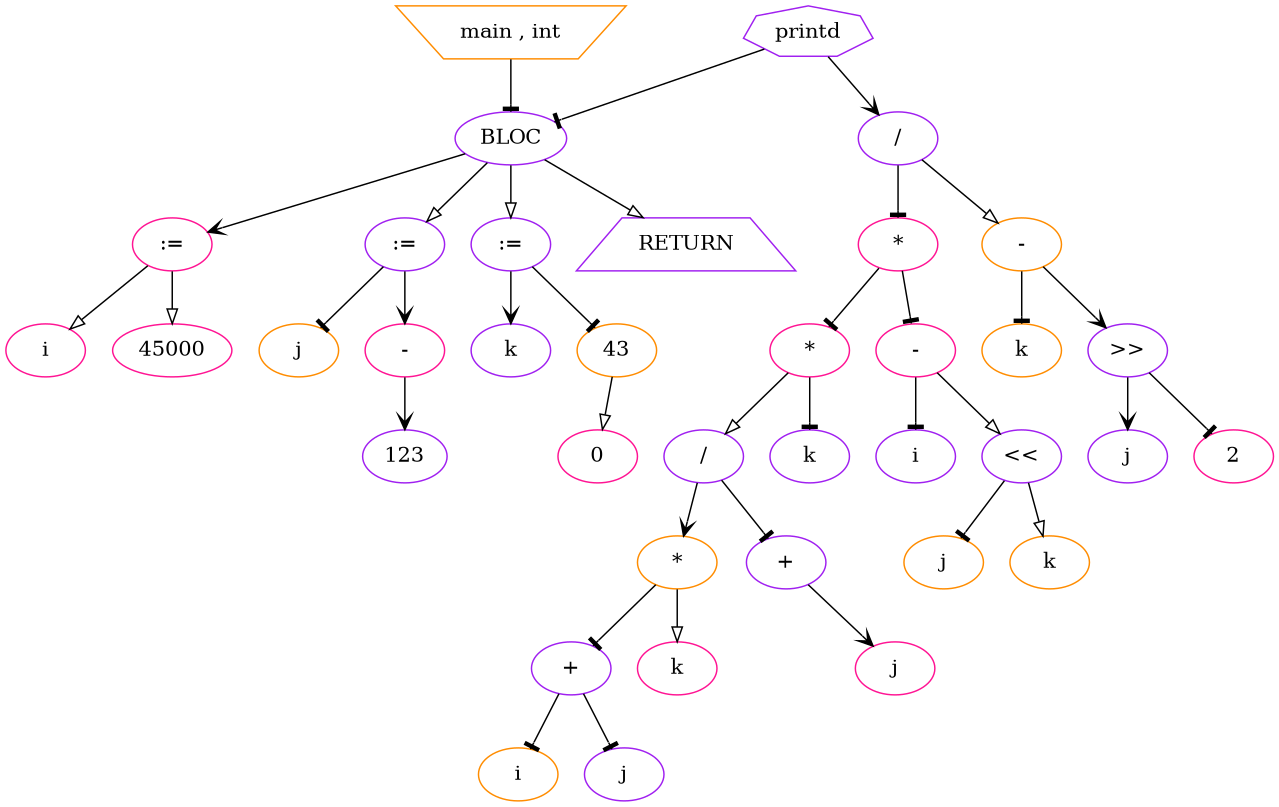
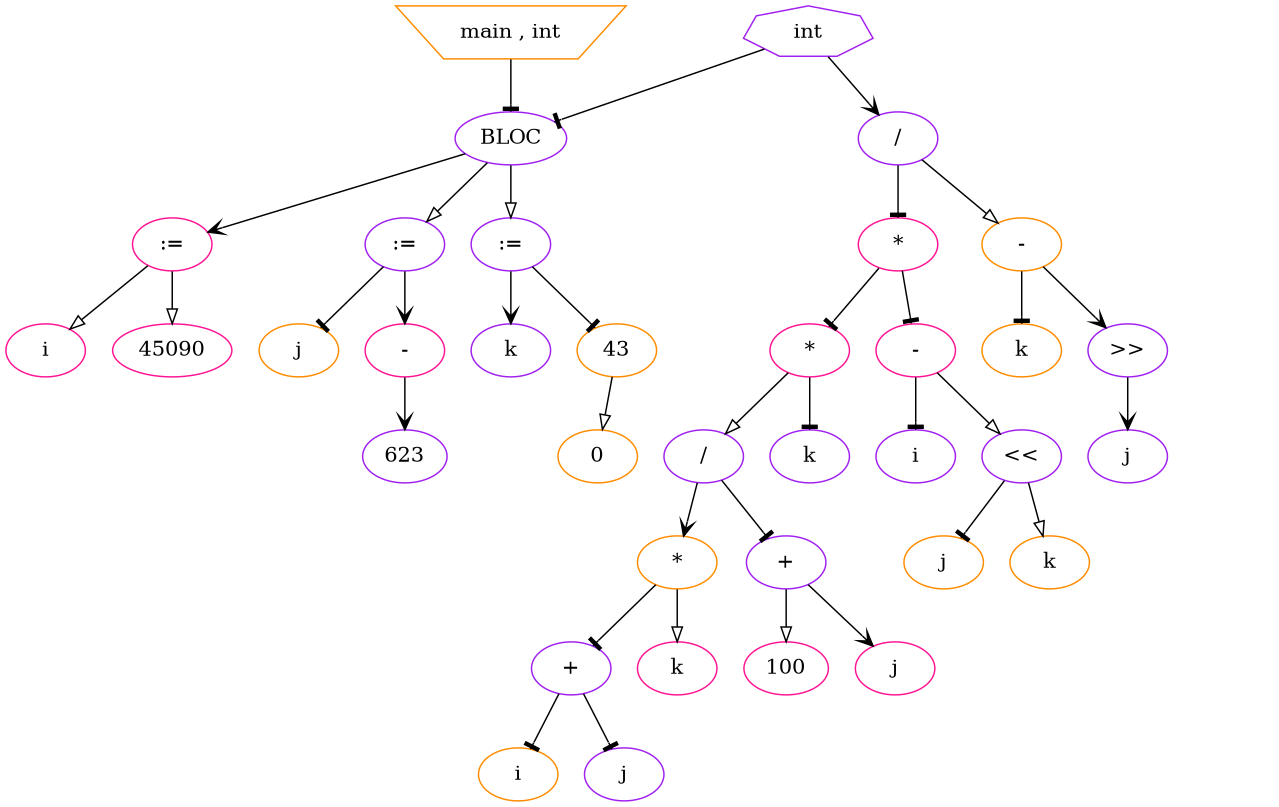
(808, 32) -> (808, 32)
(686, 244) -> none
(172, 350) -> (172, 350)
(405, 456) -> (405, 456)
(598, 456) -> (598, 456)
(1234, 456) -> none
none -> (786, 668)
